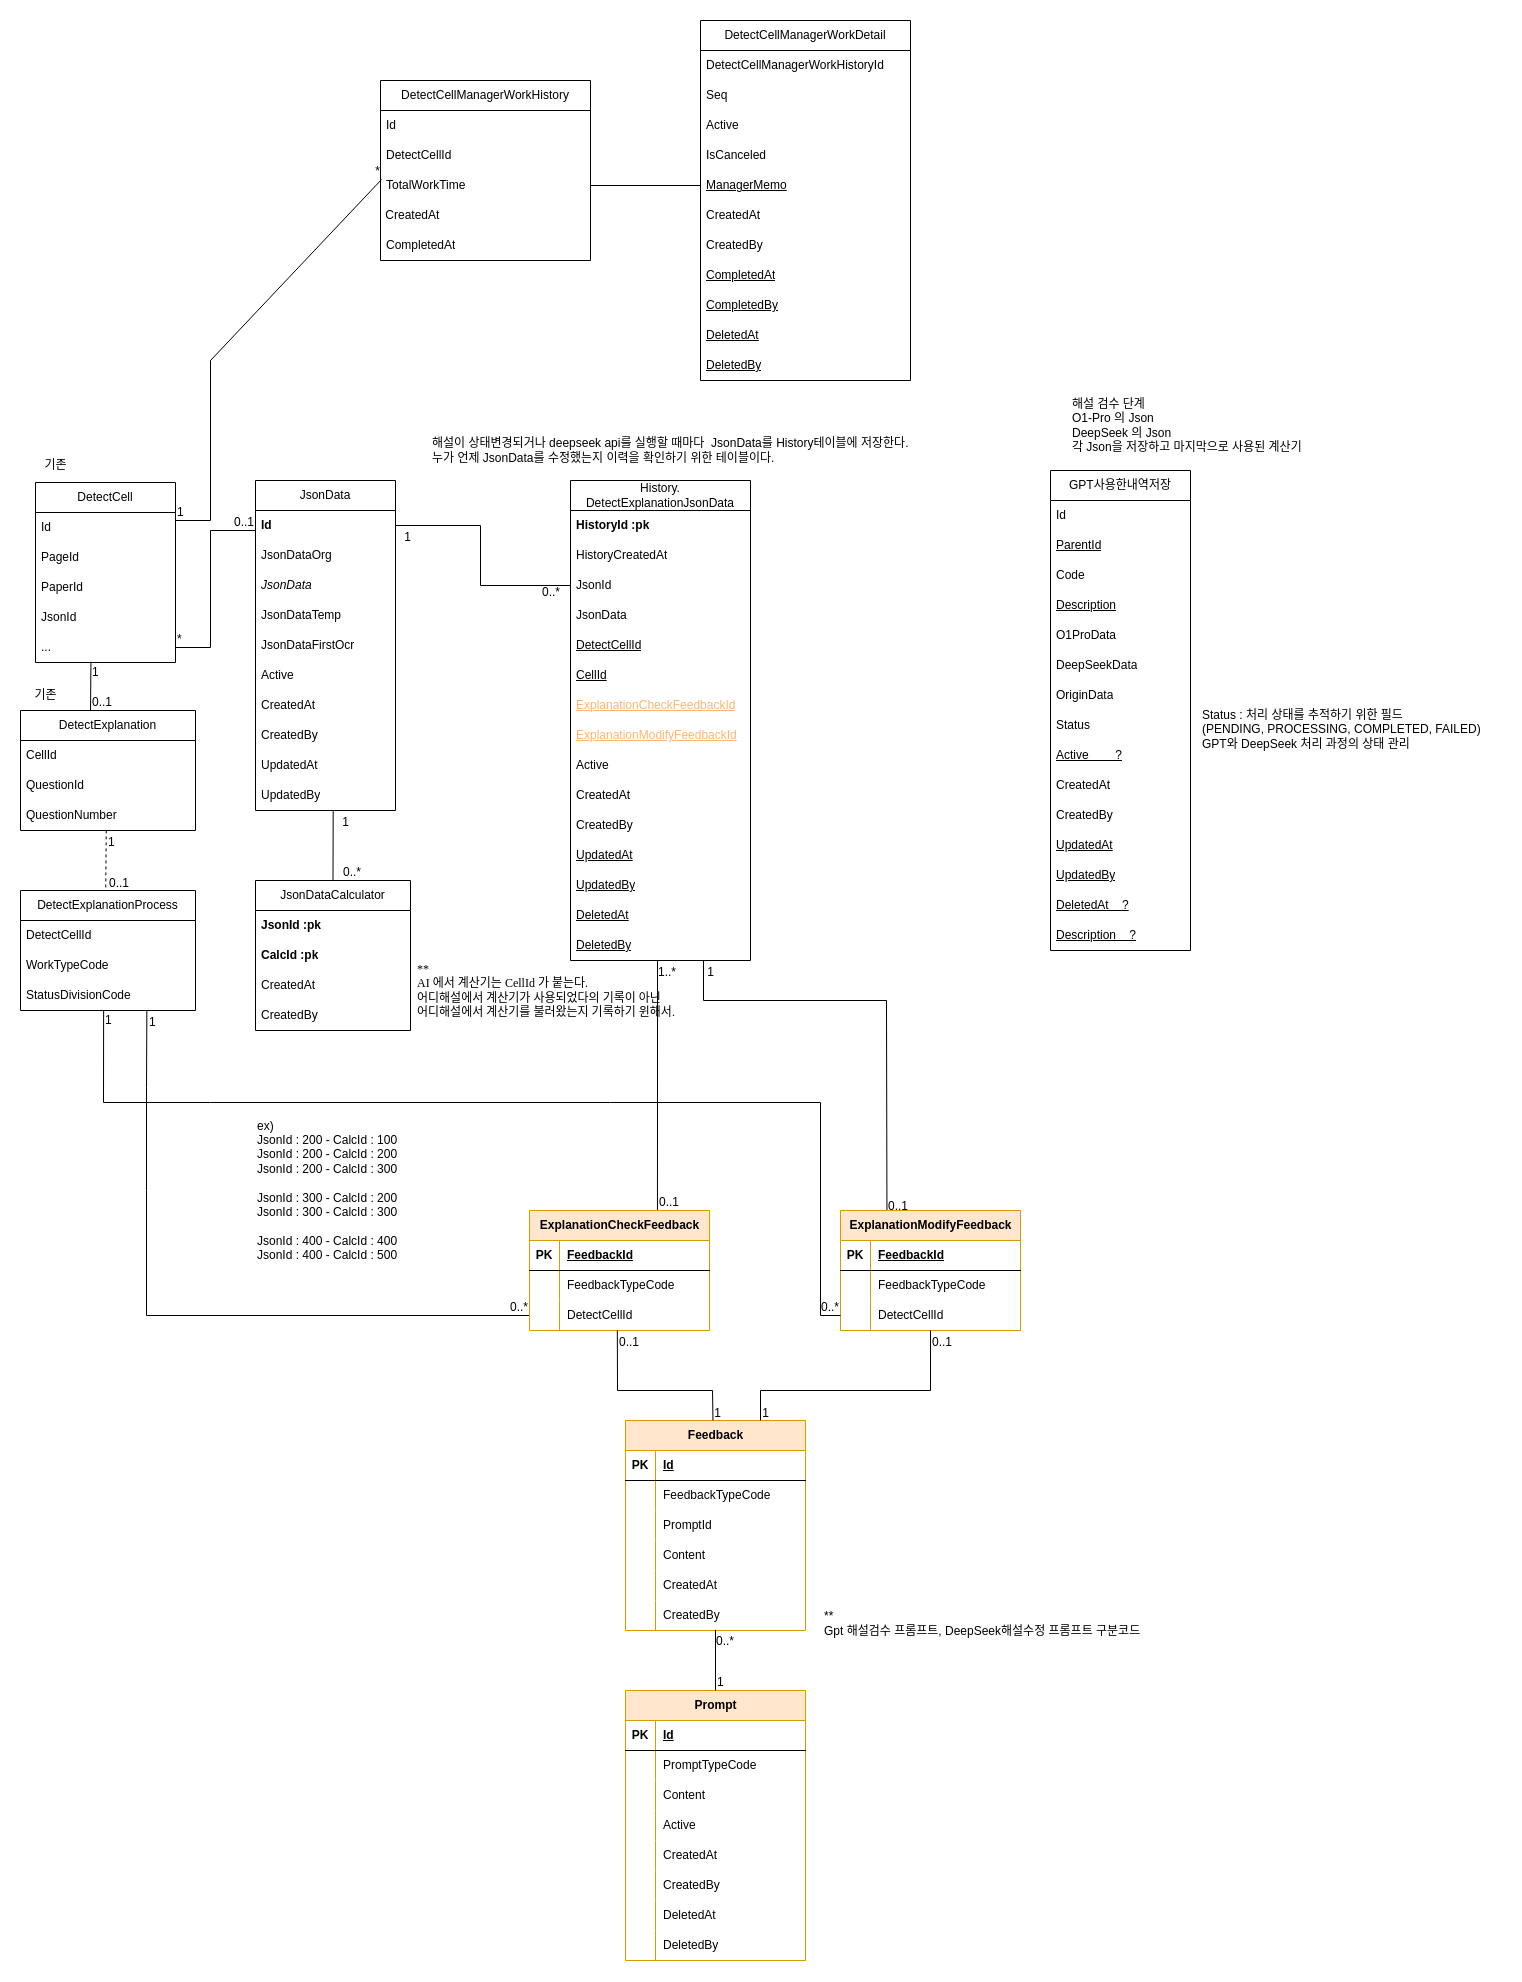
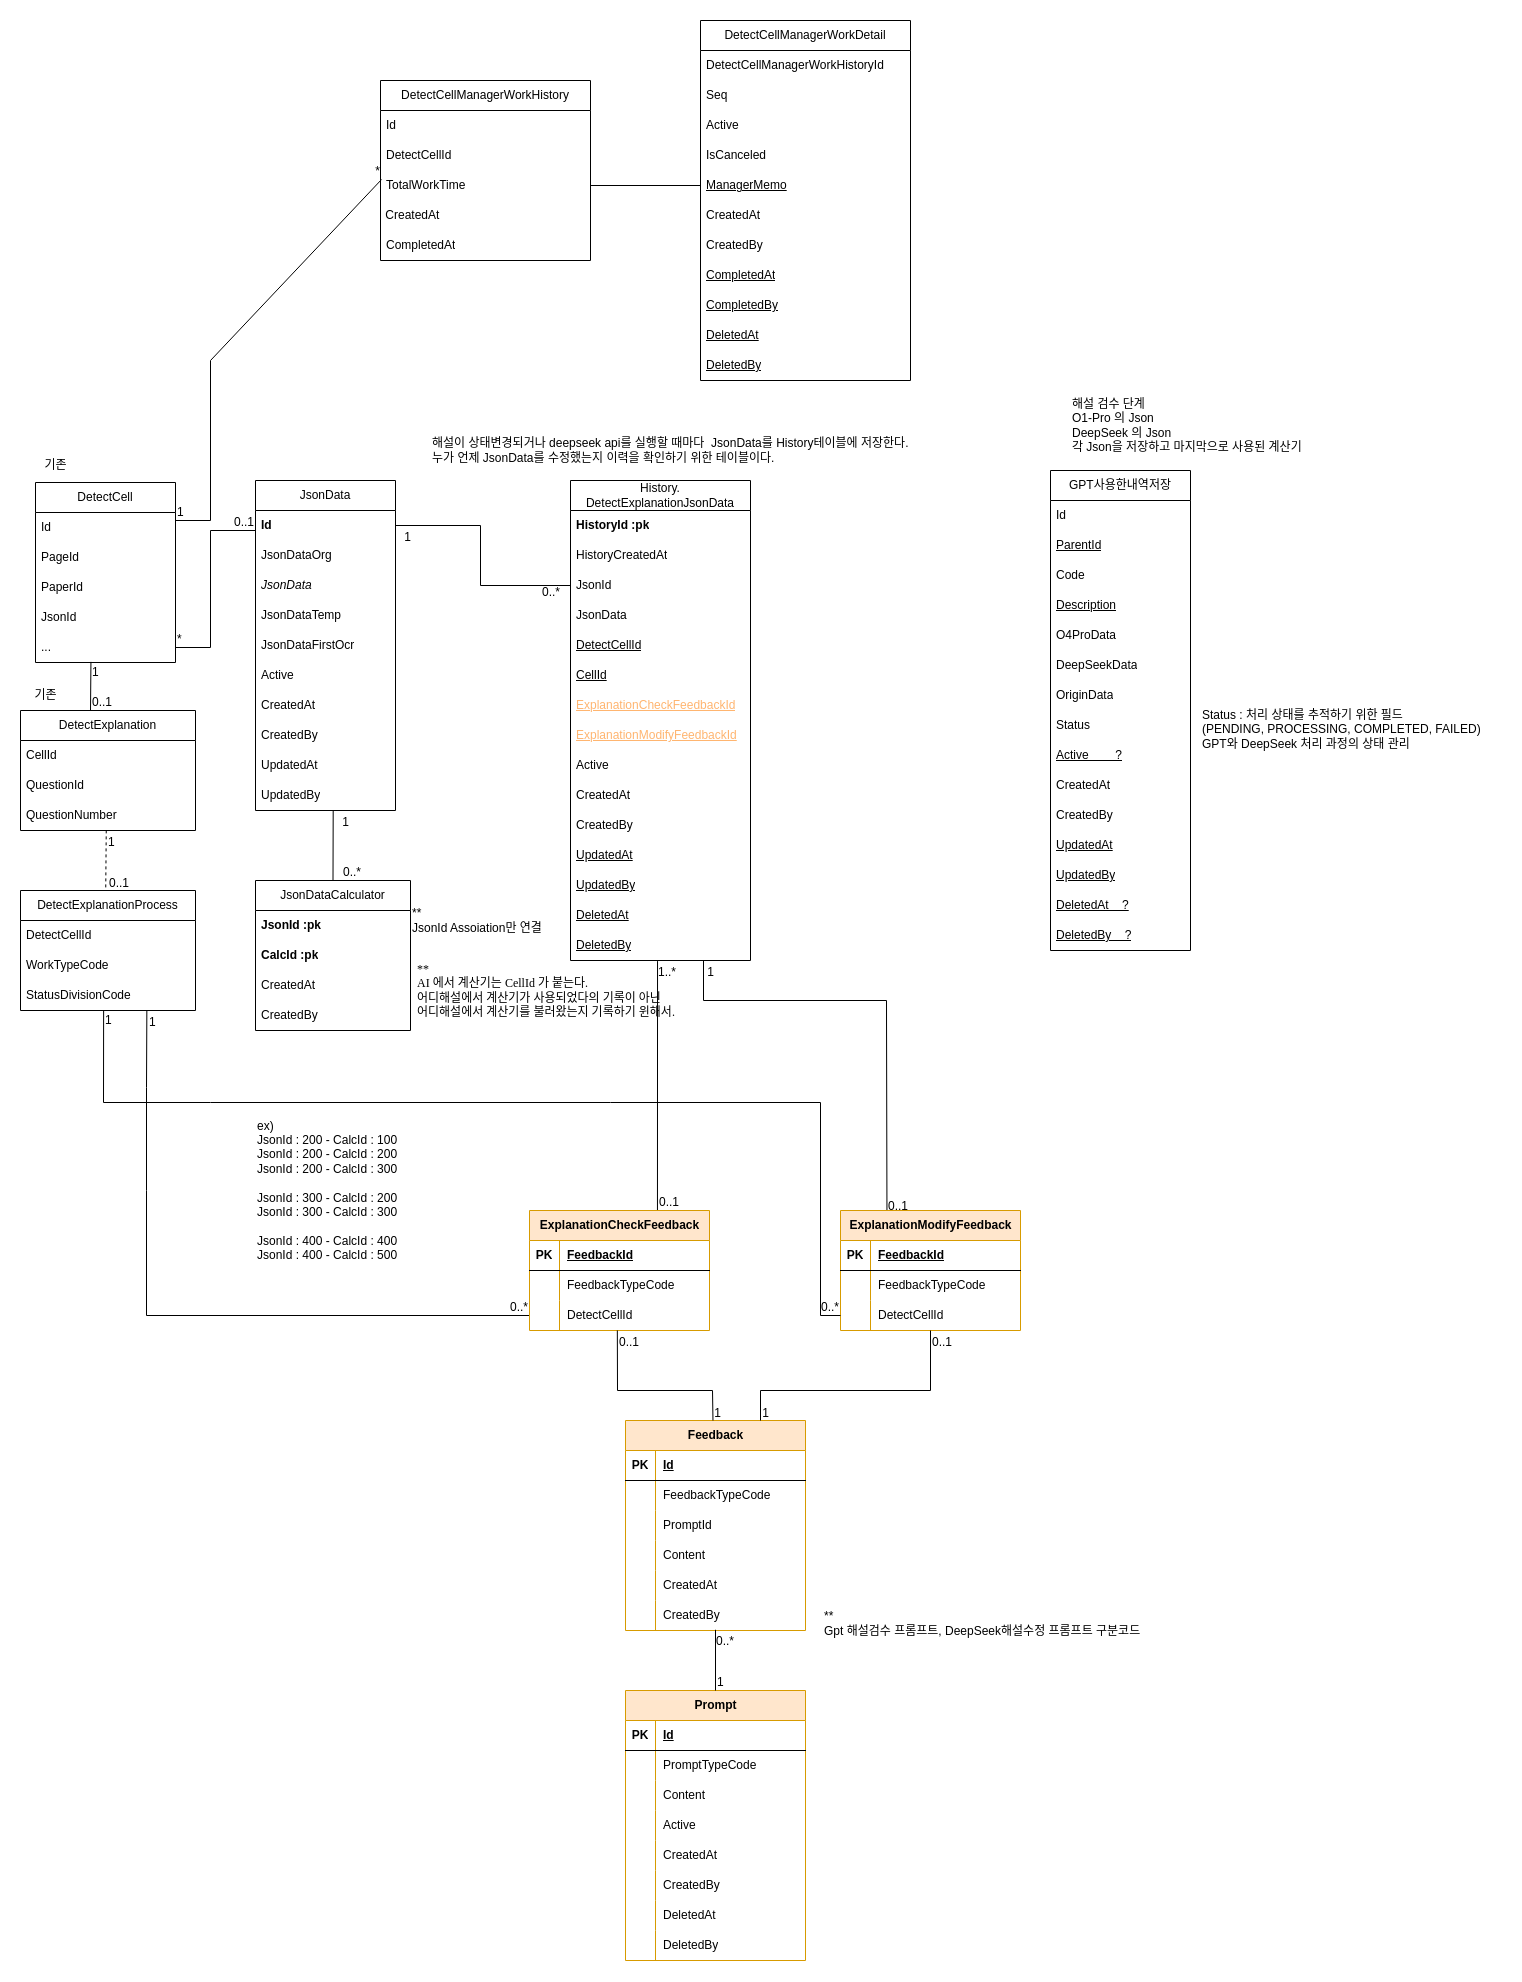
(1087, 636) -> (1087, 636)
none -> (491, 921)
(1104, 936) -> (1099, 936)
